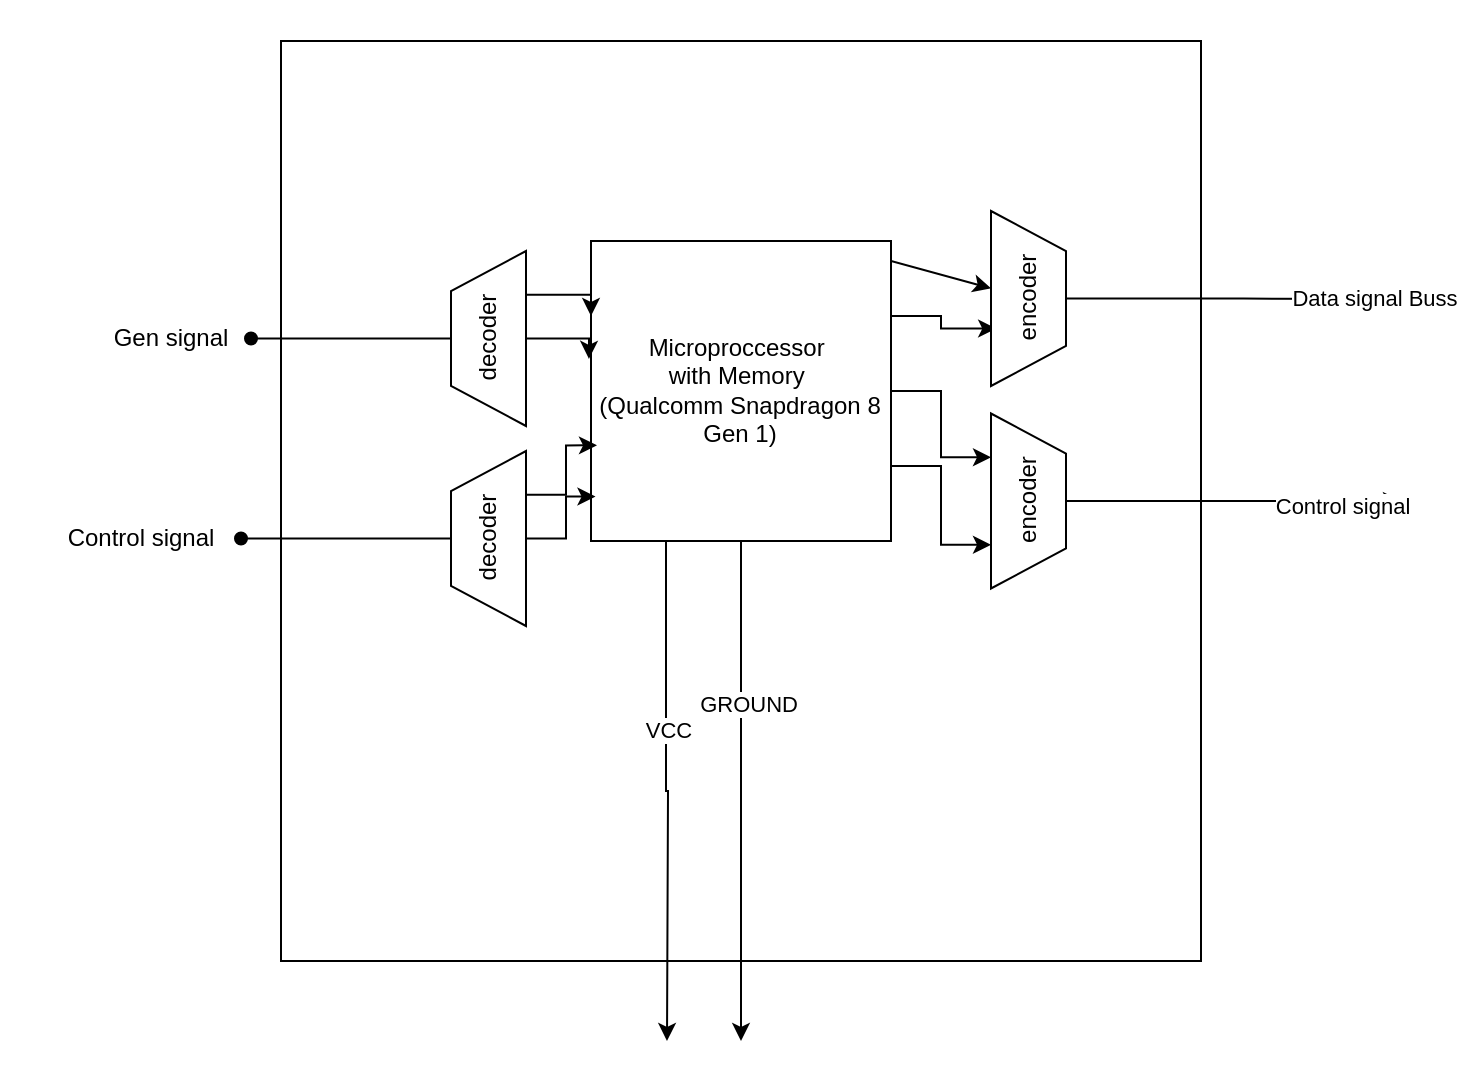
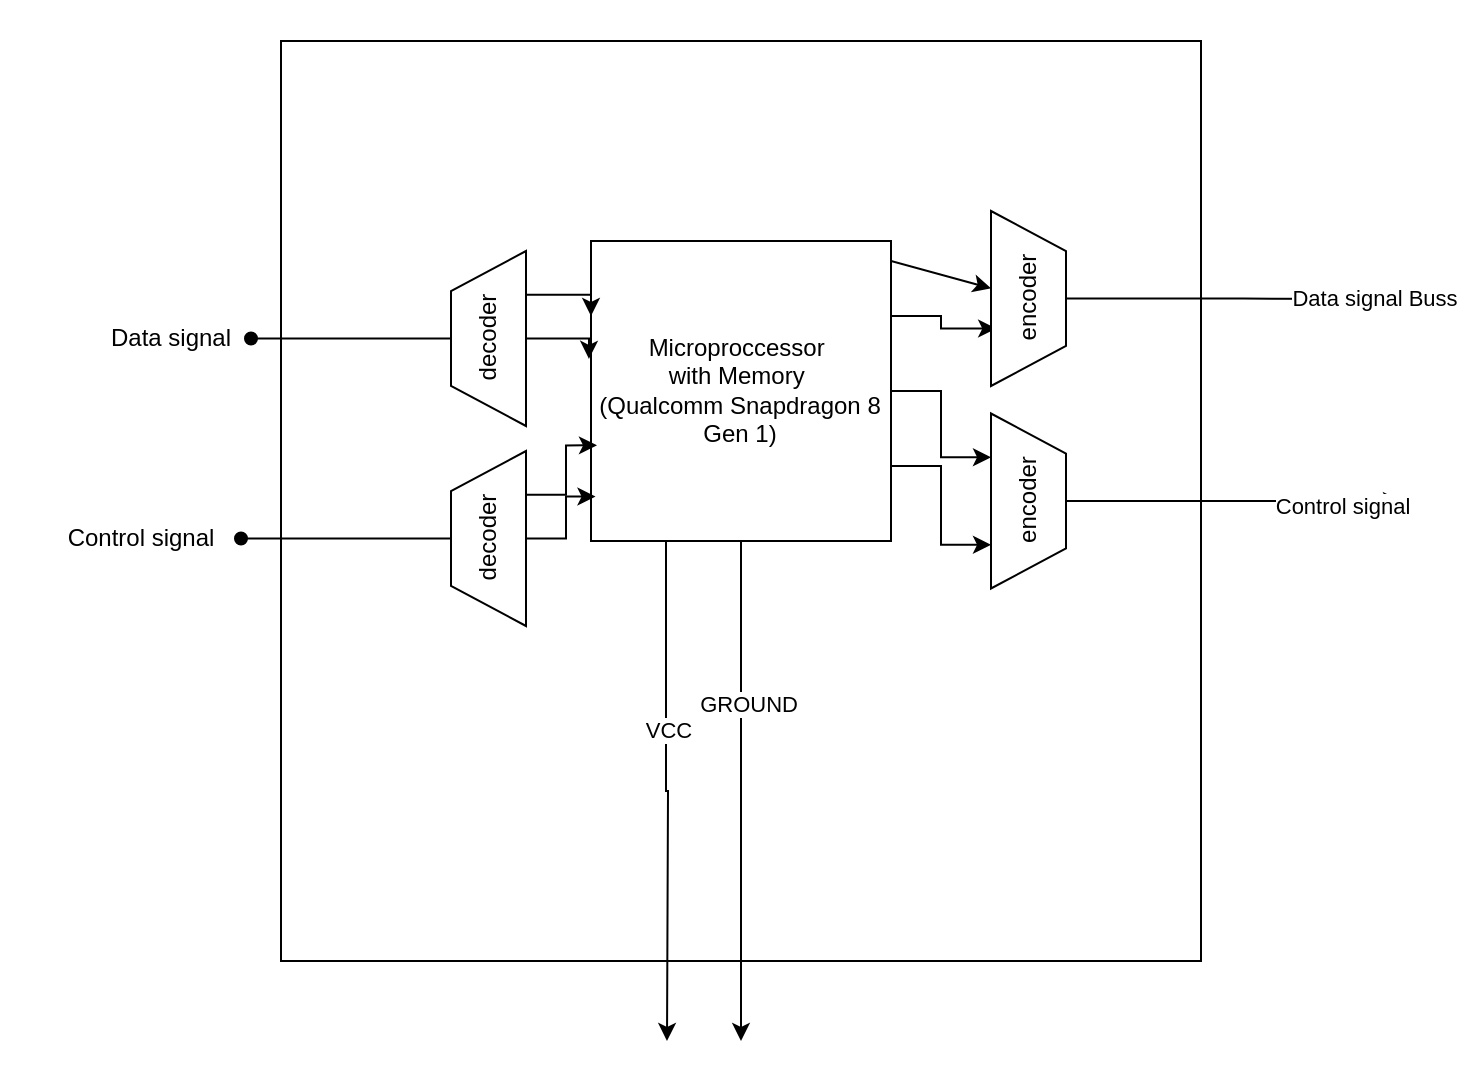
(172, 339) -> (172, 339)
